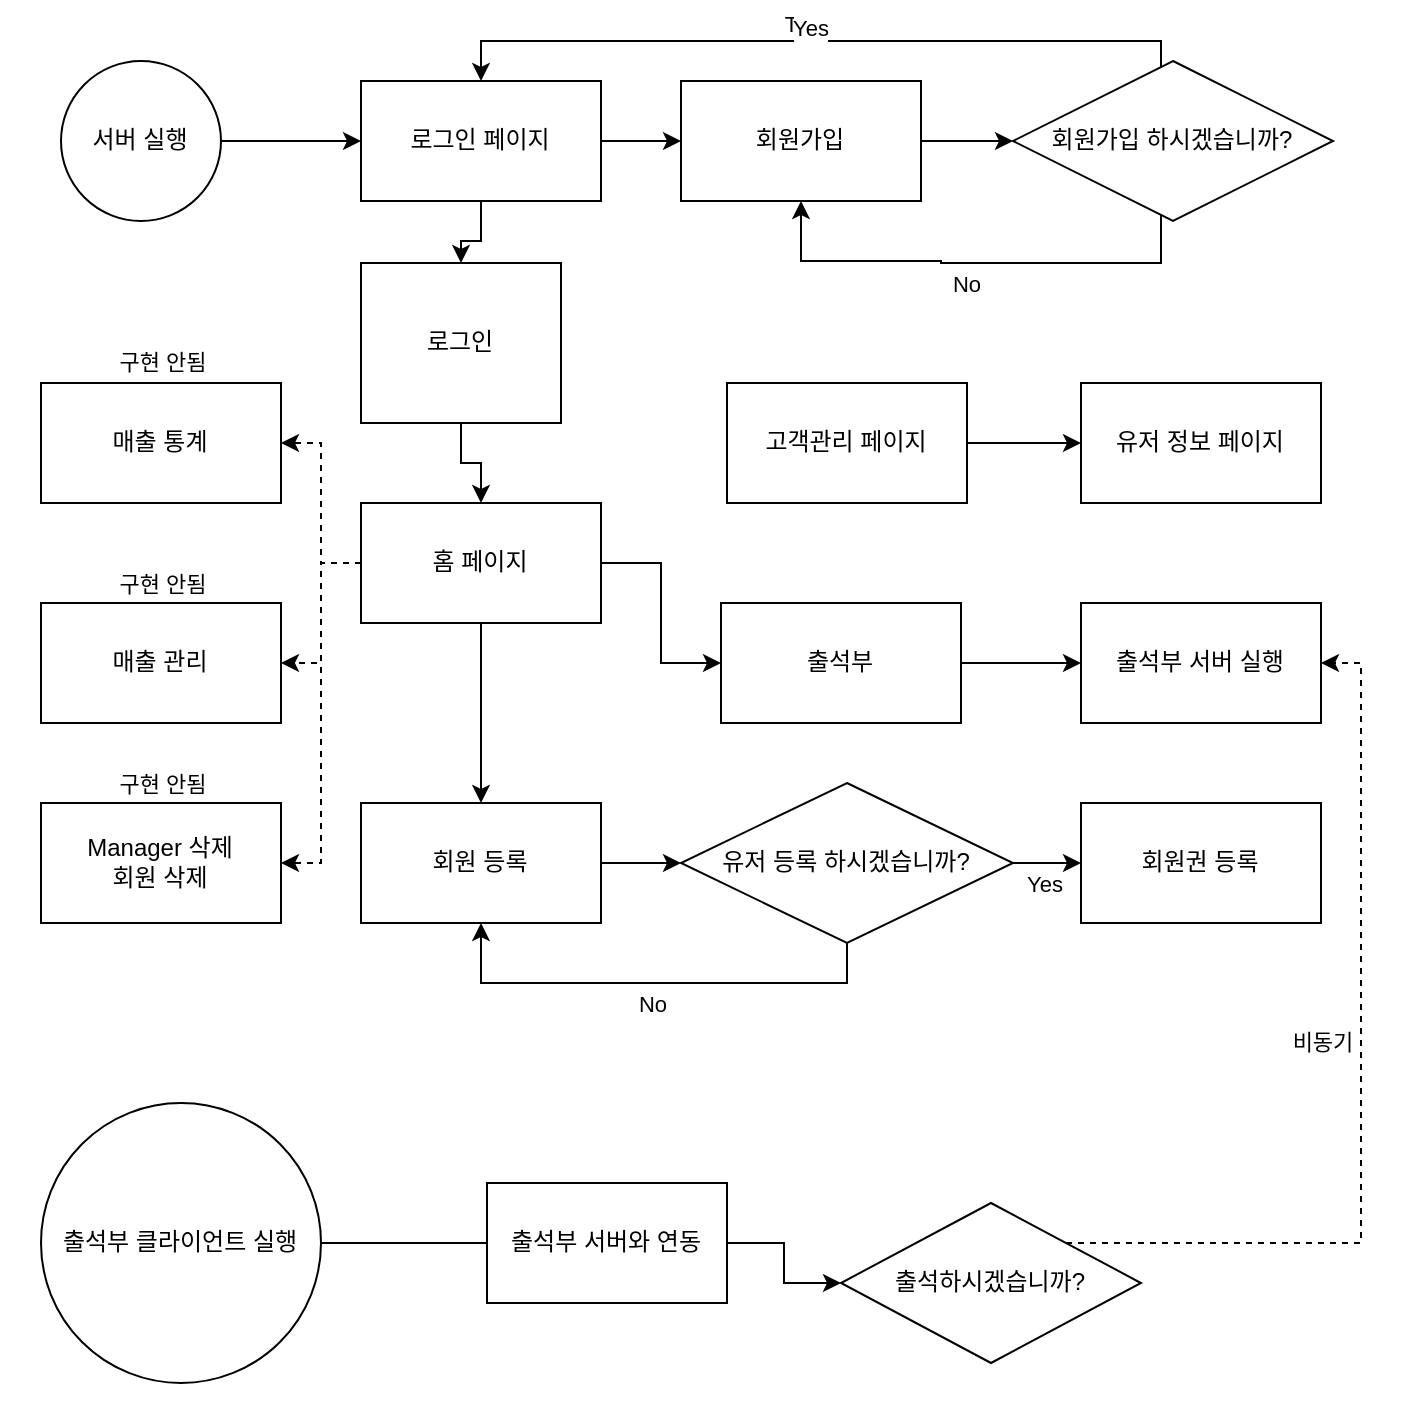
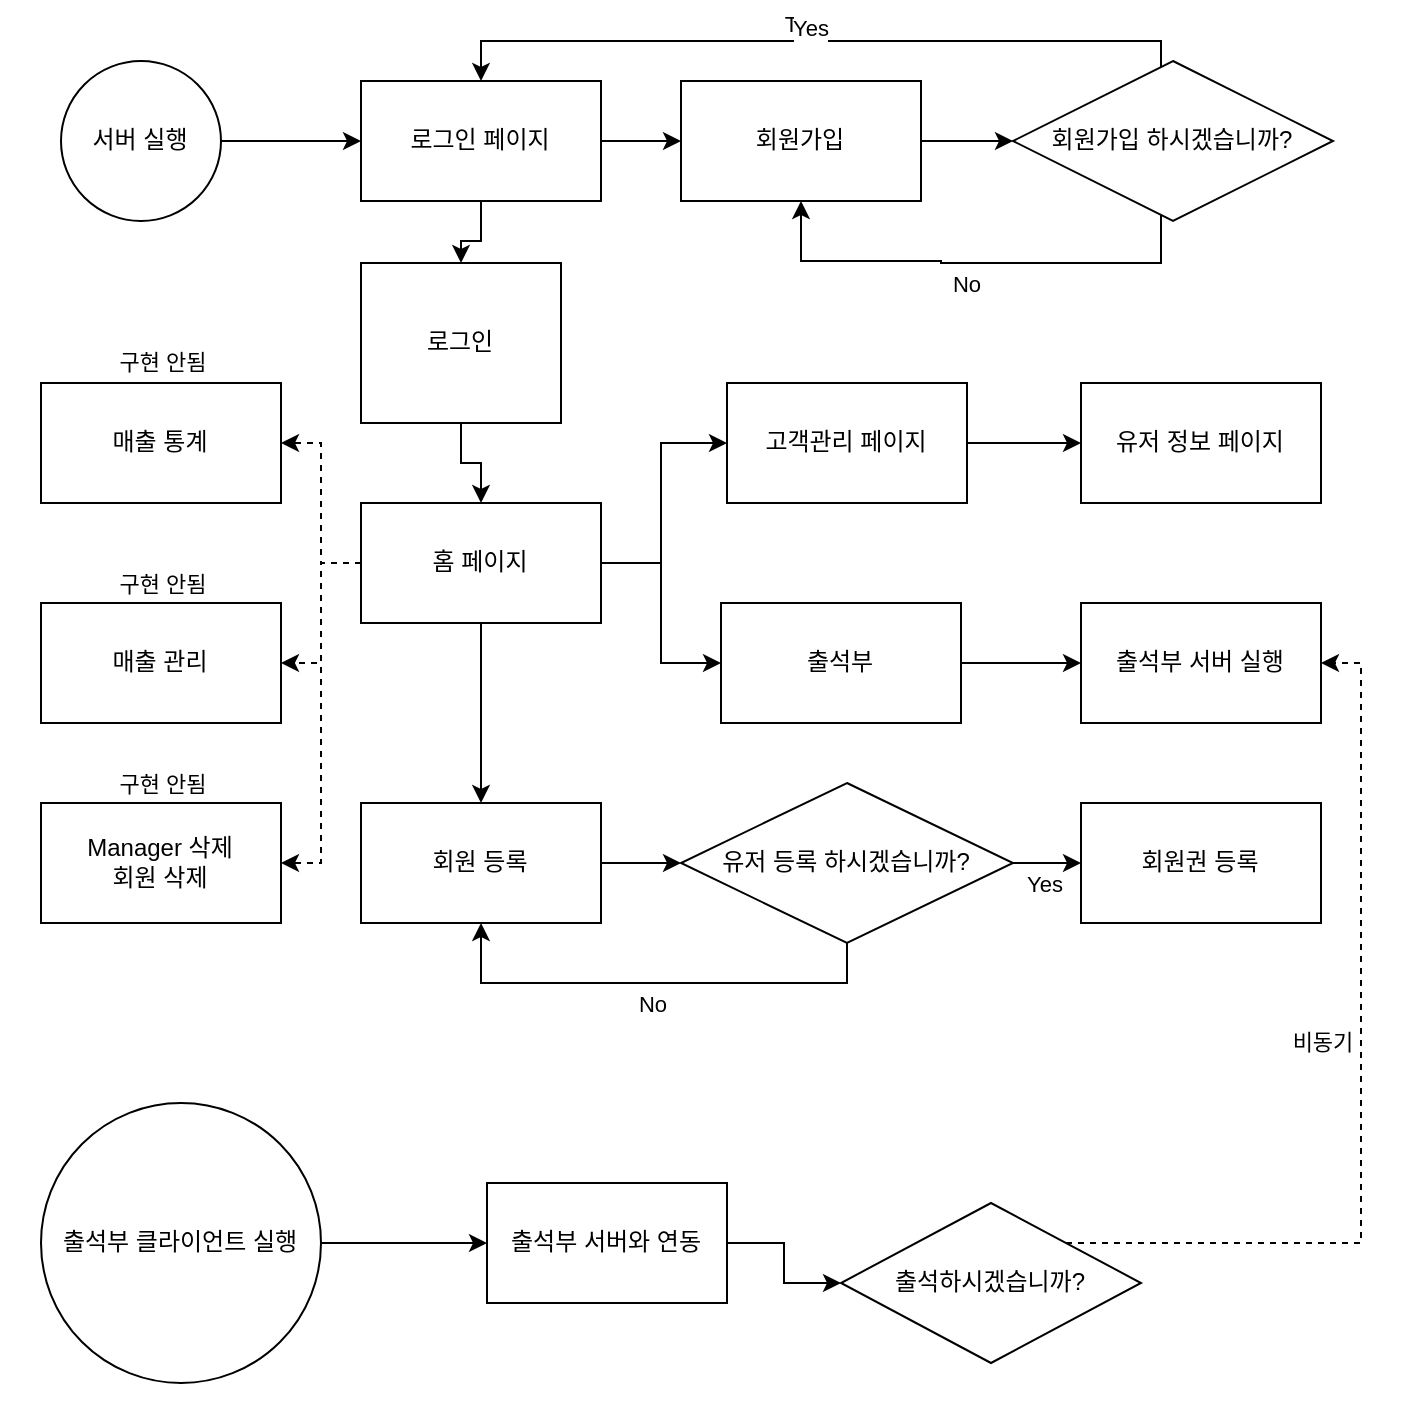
none -> (661, 475)
(477, 1243) -> (472, 1243)
